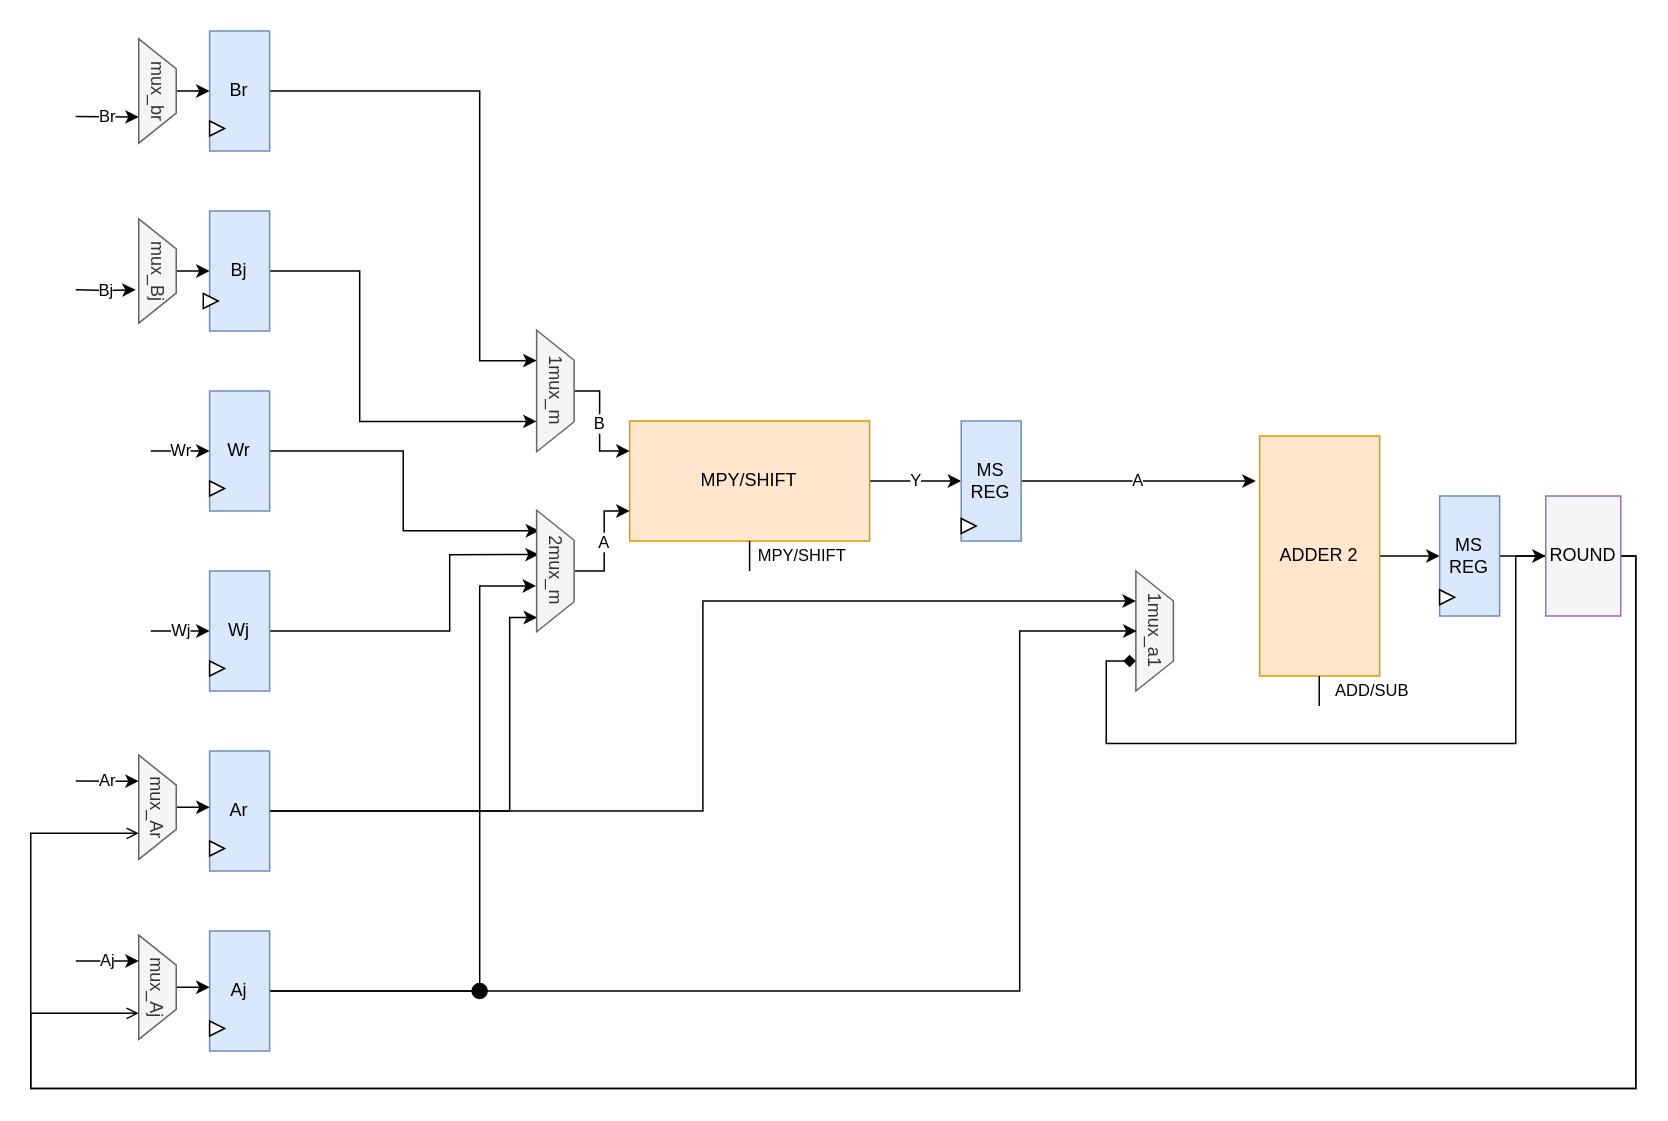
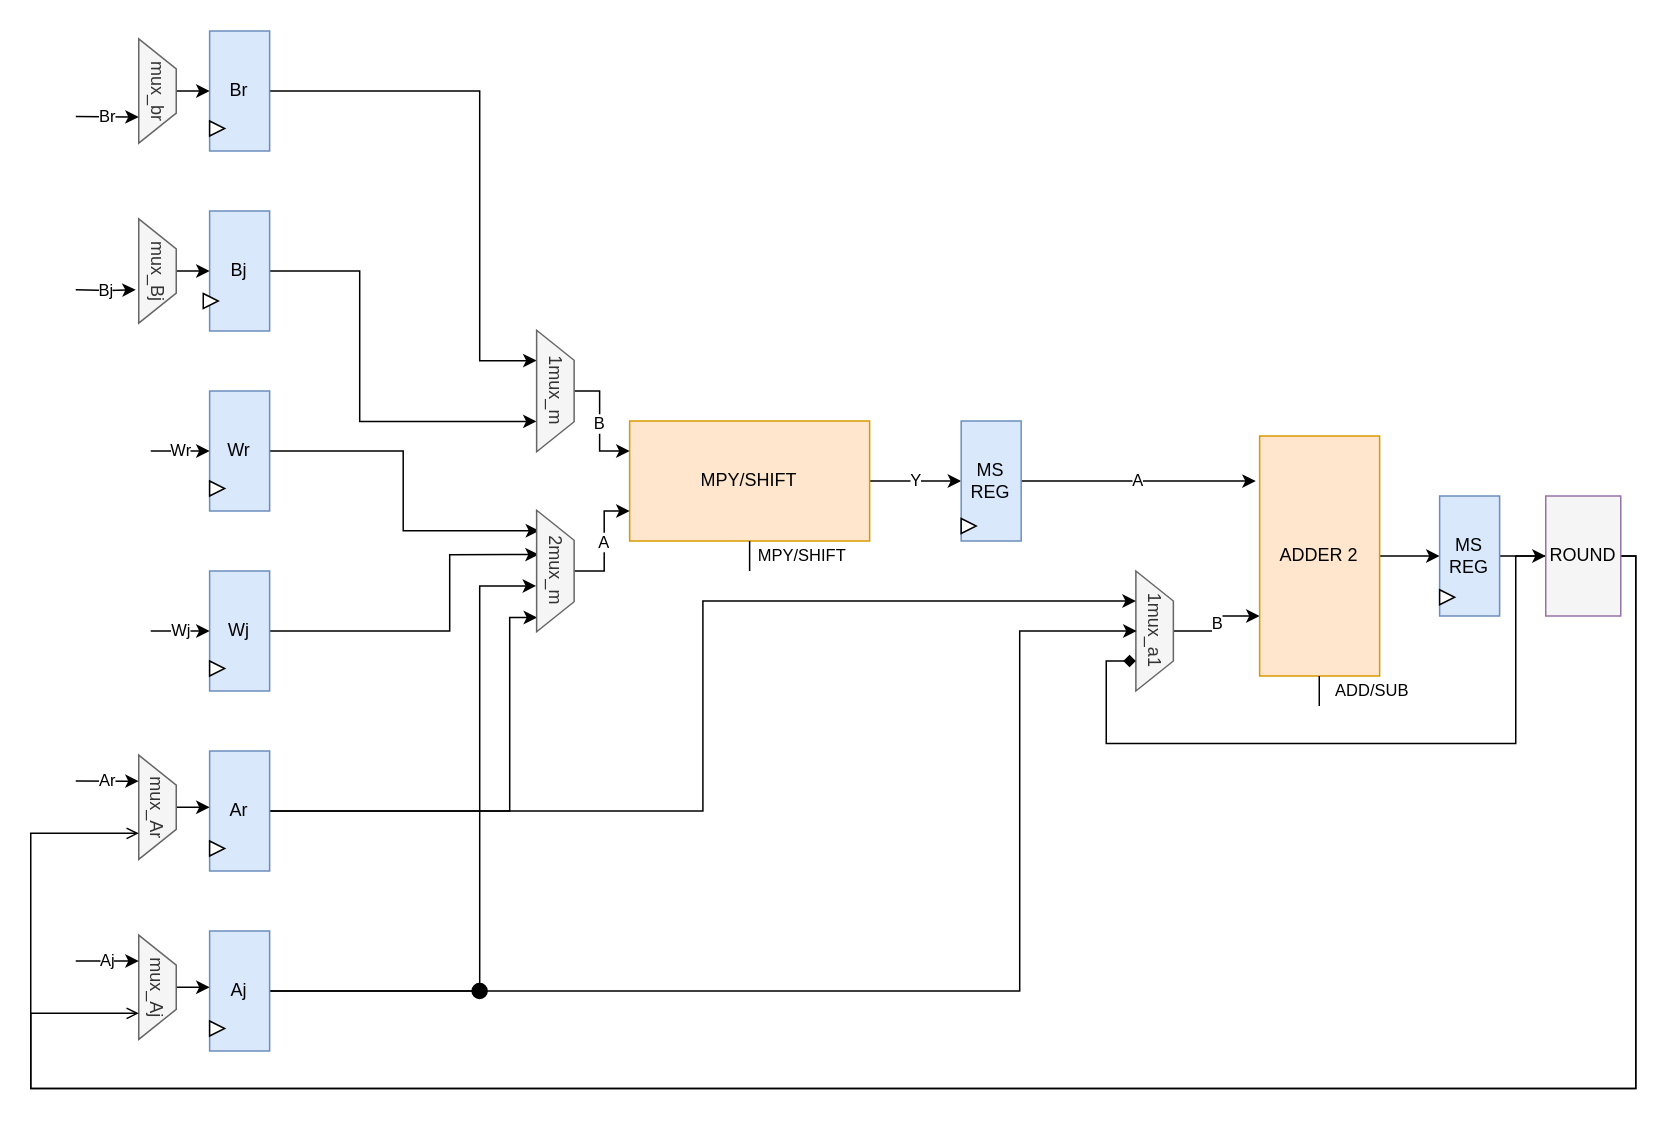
none -> (1217, 629)
